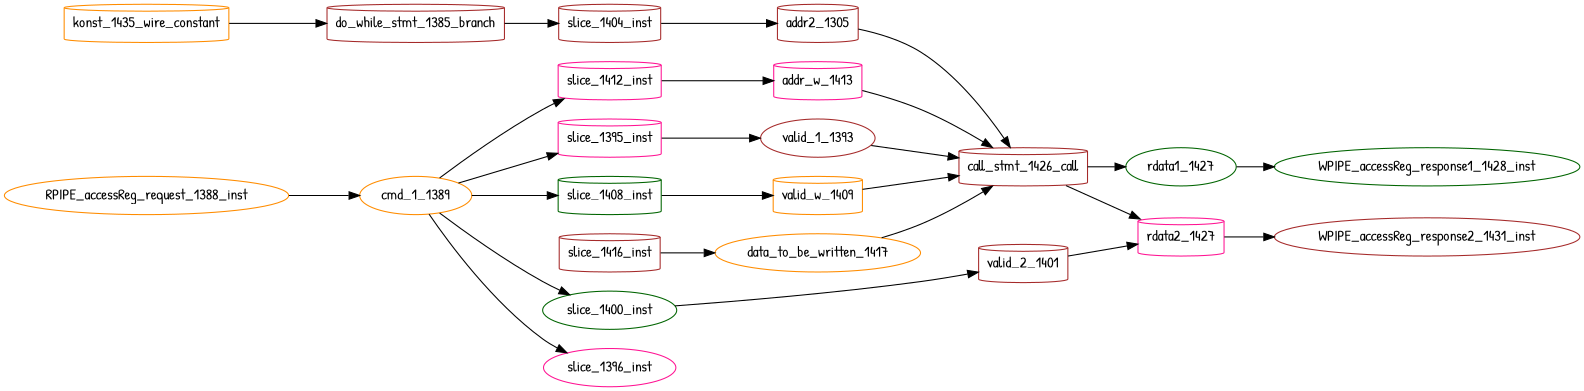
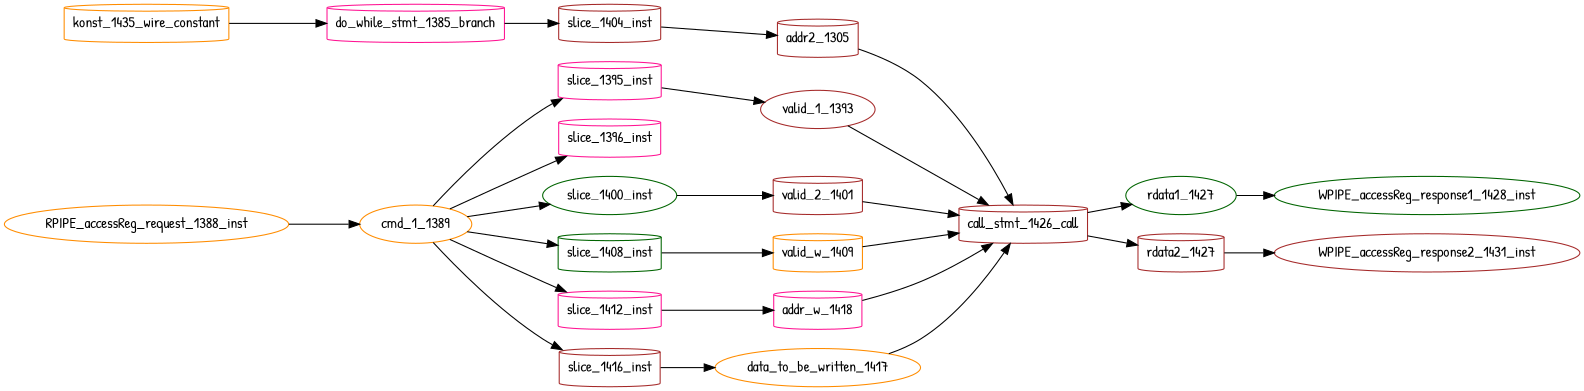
(416, 23) -> (416, 23)
(818, 81) -> (818, 310)
(1181, 237) -> (1181, 253)
(1098, 251) -> (905, 208)
none -> (489, 298)
(610, 368) -> (610, 138)
